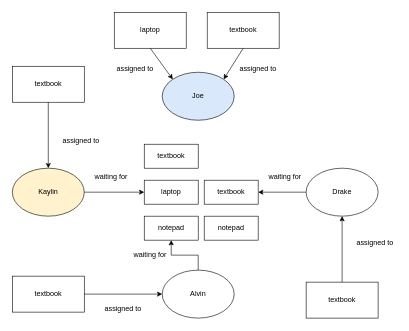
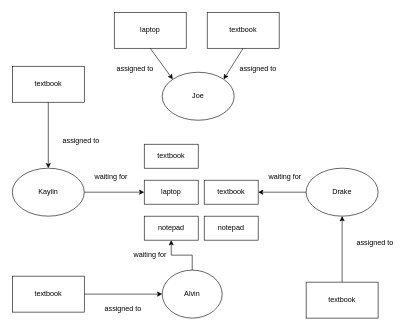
(198, 96) -> (198, 96)
(48, 192) -> (48, 192)
(198, 294) -> (192, 294)
